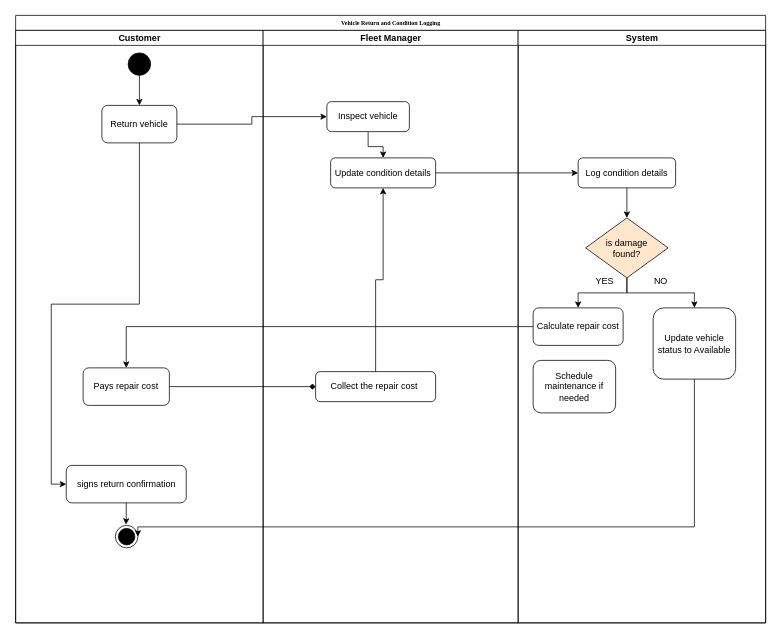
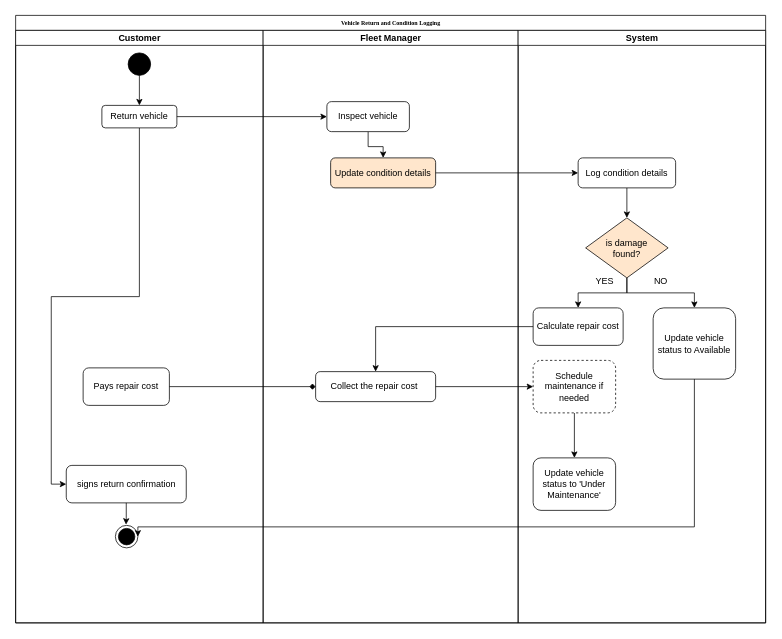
(139, 124) -> (139, 117)
(383, 173) -> (383, 173)
(375, 297) -> (482, 387)
(233, 327) -> (377, 327)
(574, 387) -> (574, 387)
none -> (574, 433)
none -> (574, 484)
